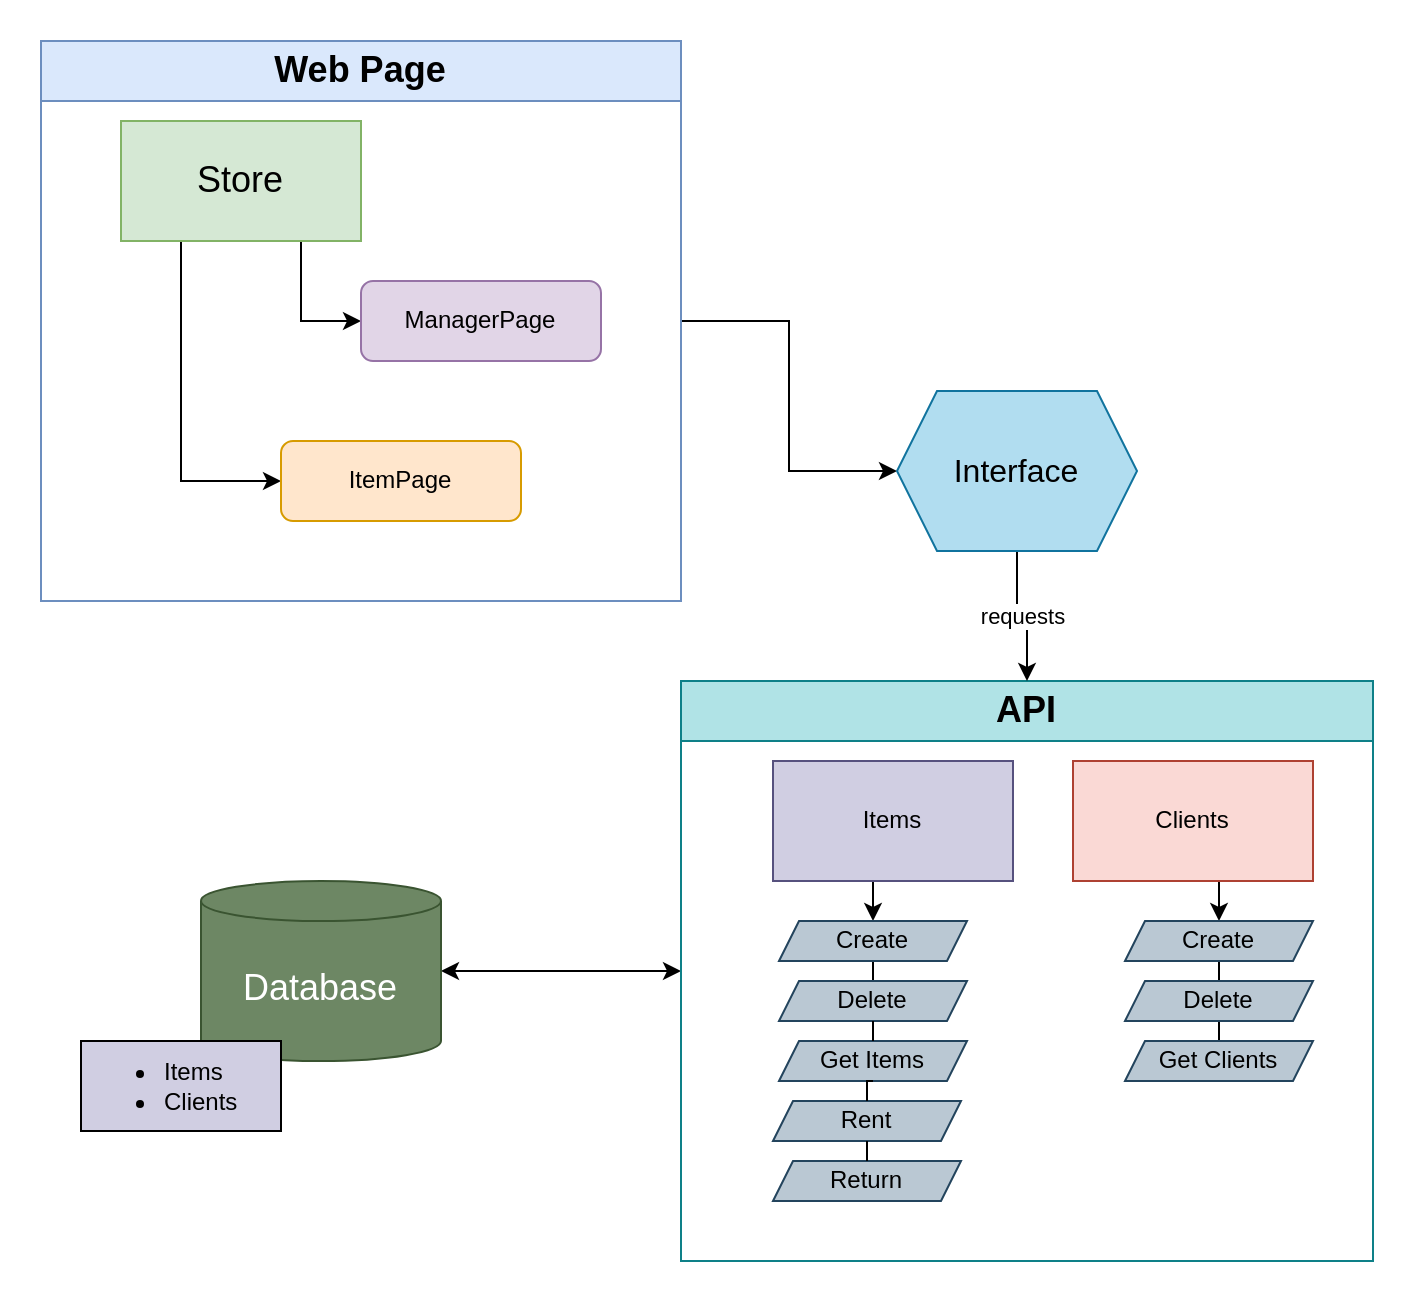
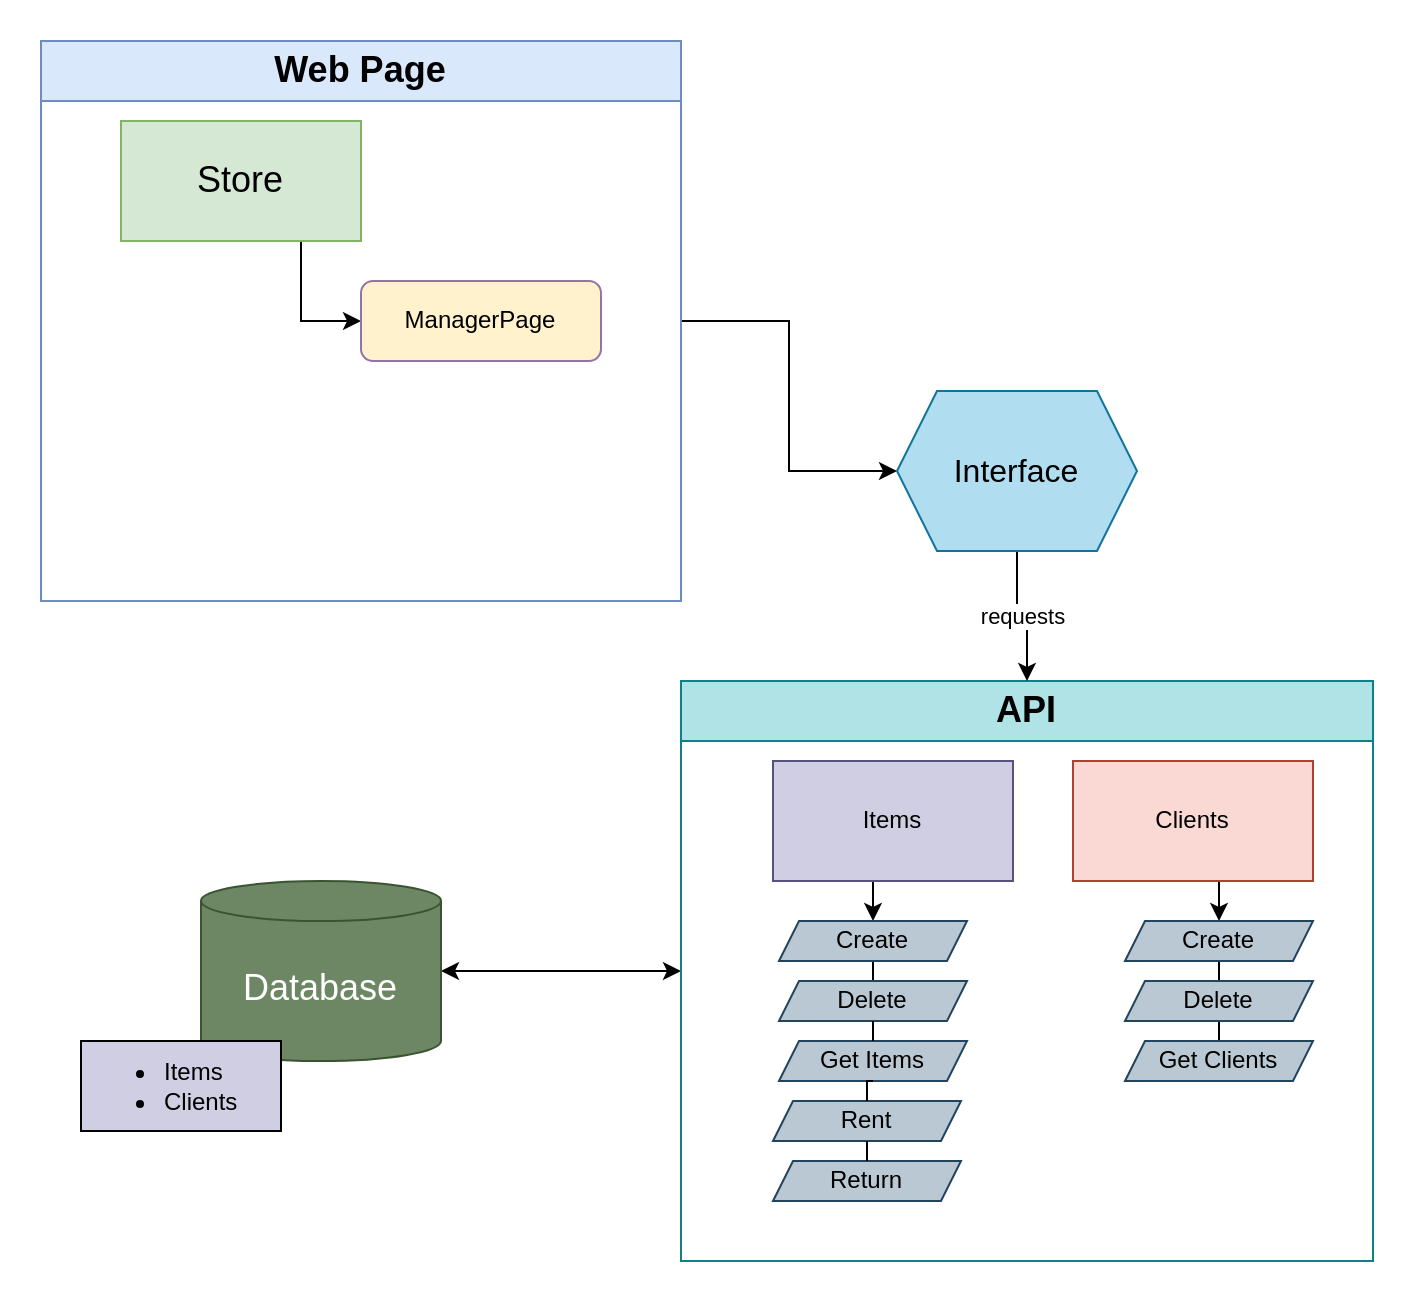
(481, 321) -> (481, 321)
(181, 404) -> none
(401, 481) -> none
